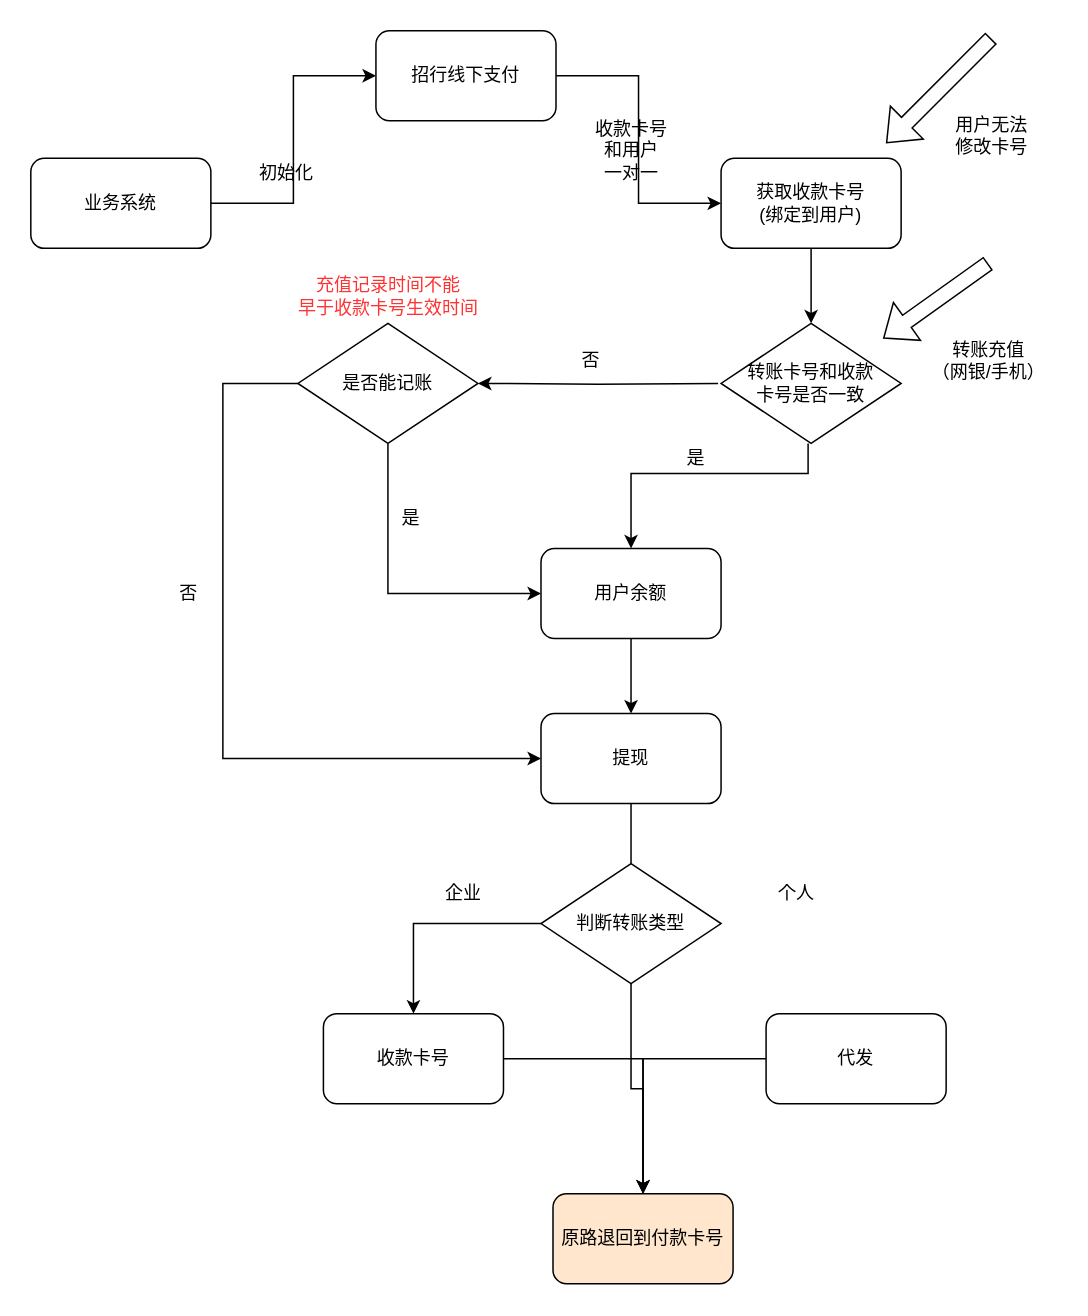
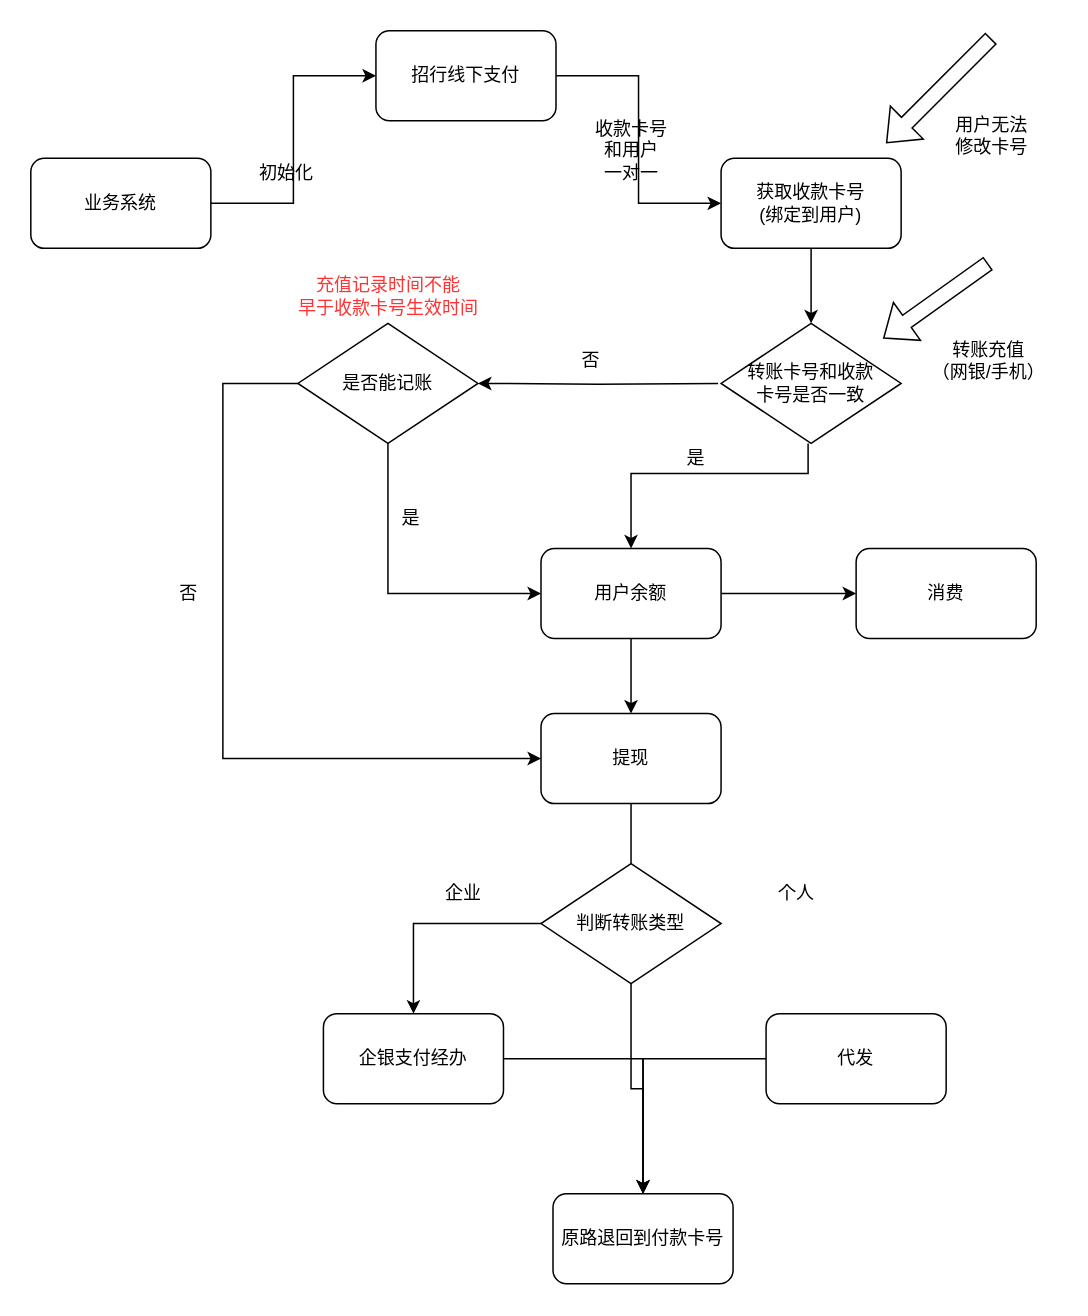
none -> (783, 593)
none -> (946, 593)
(413, 1058) -> (413, 1058)
(643, 1238) -> (643, 1238)
